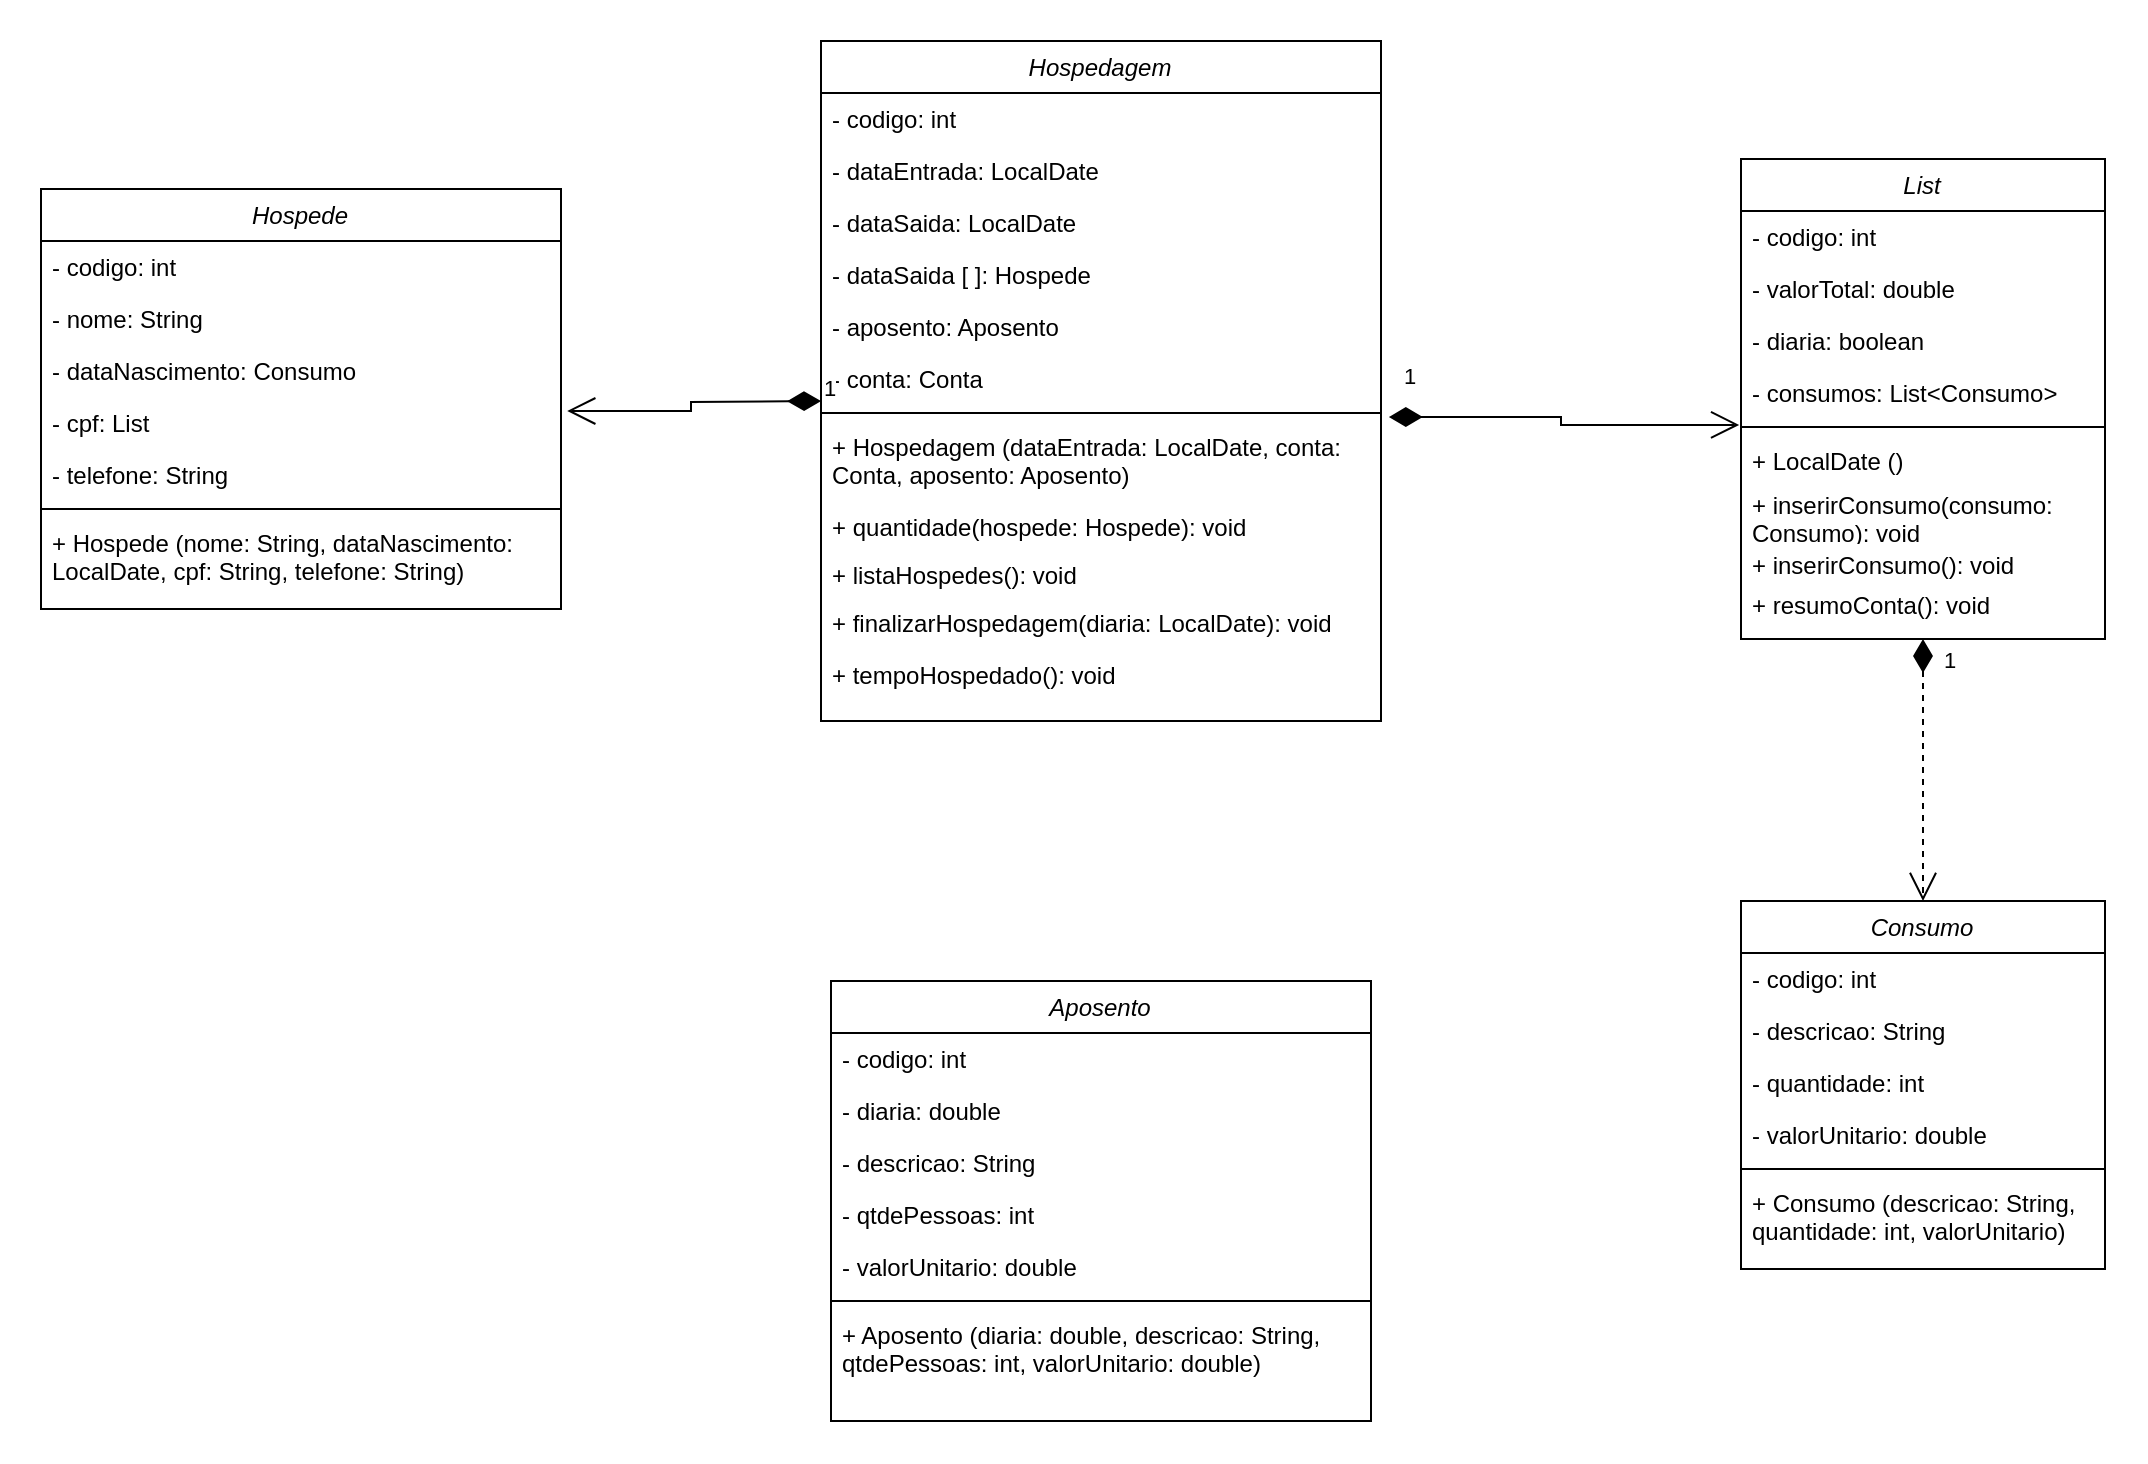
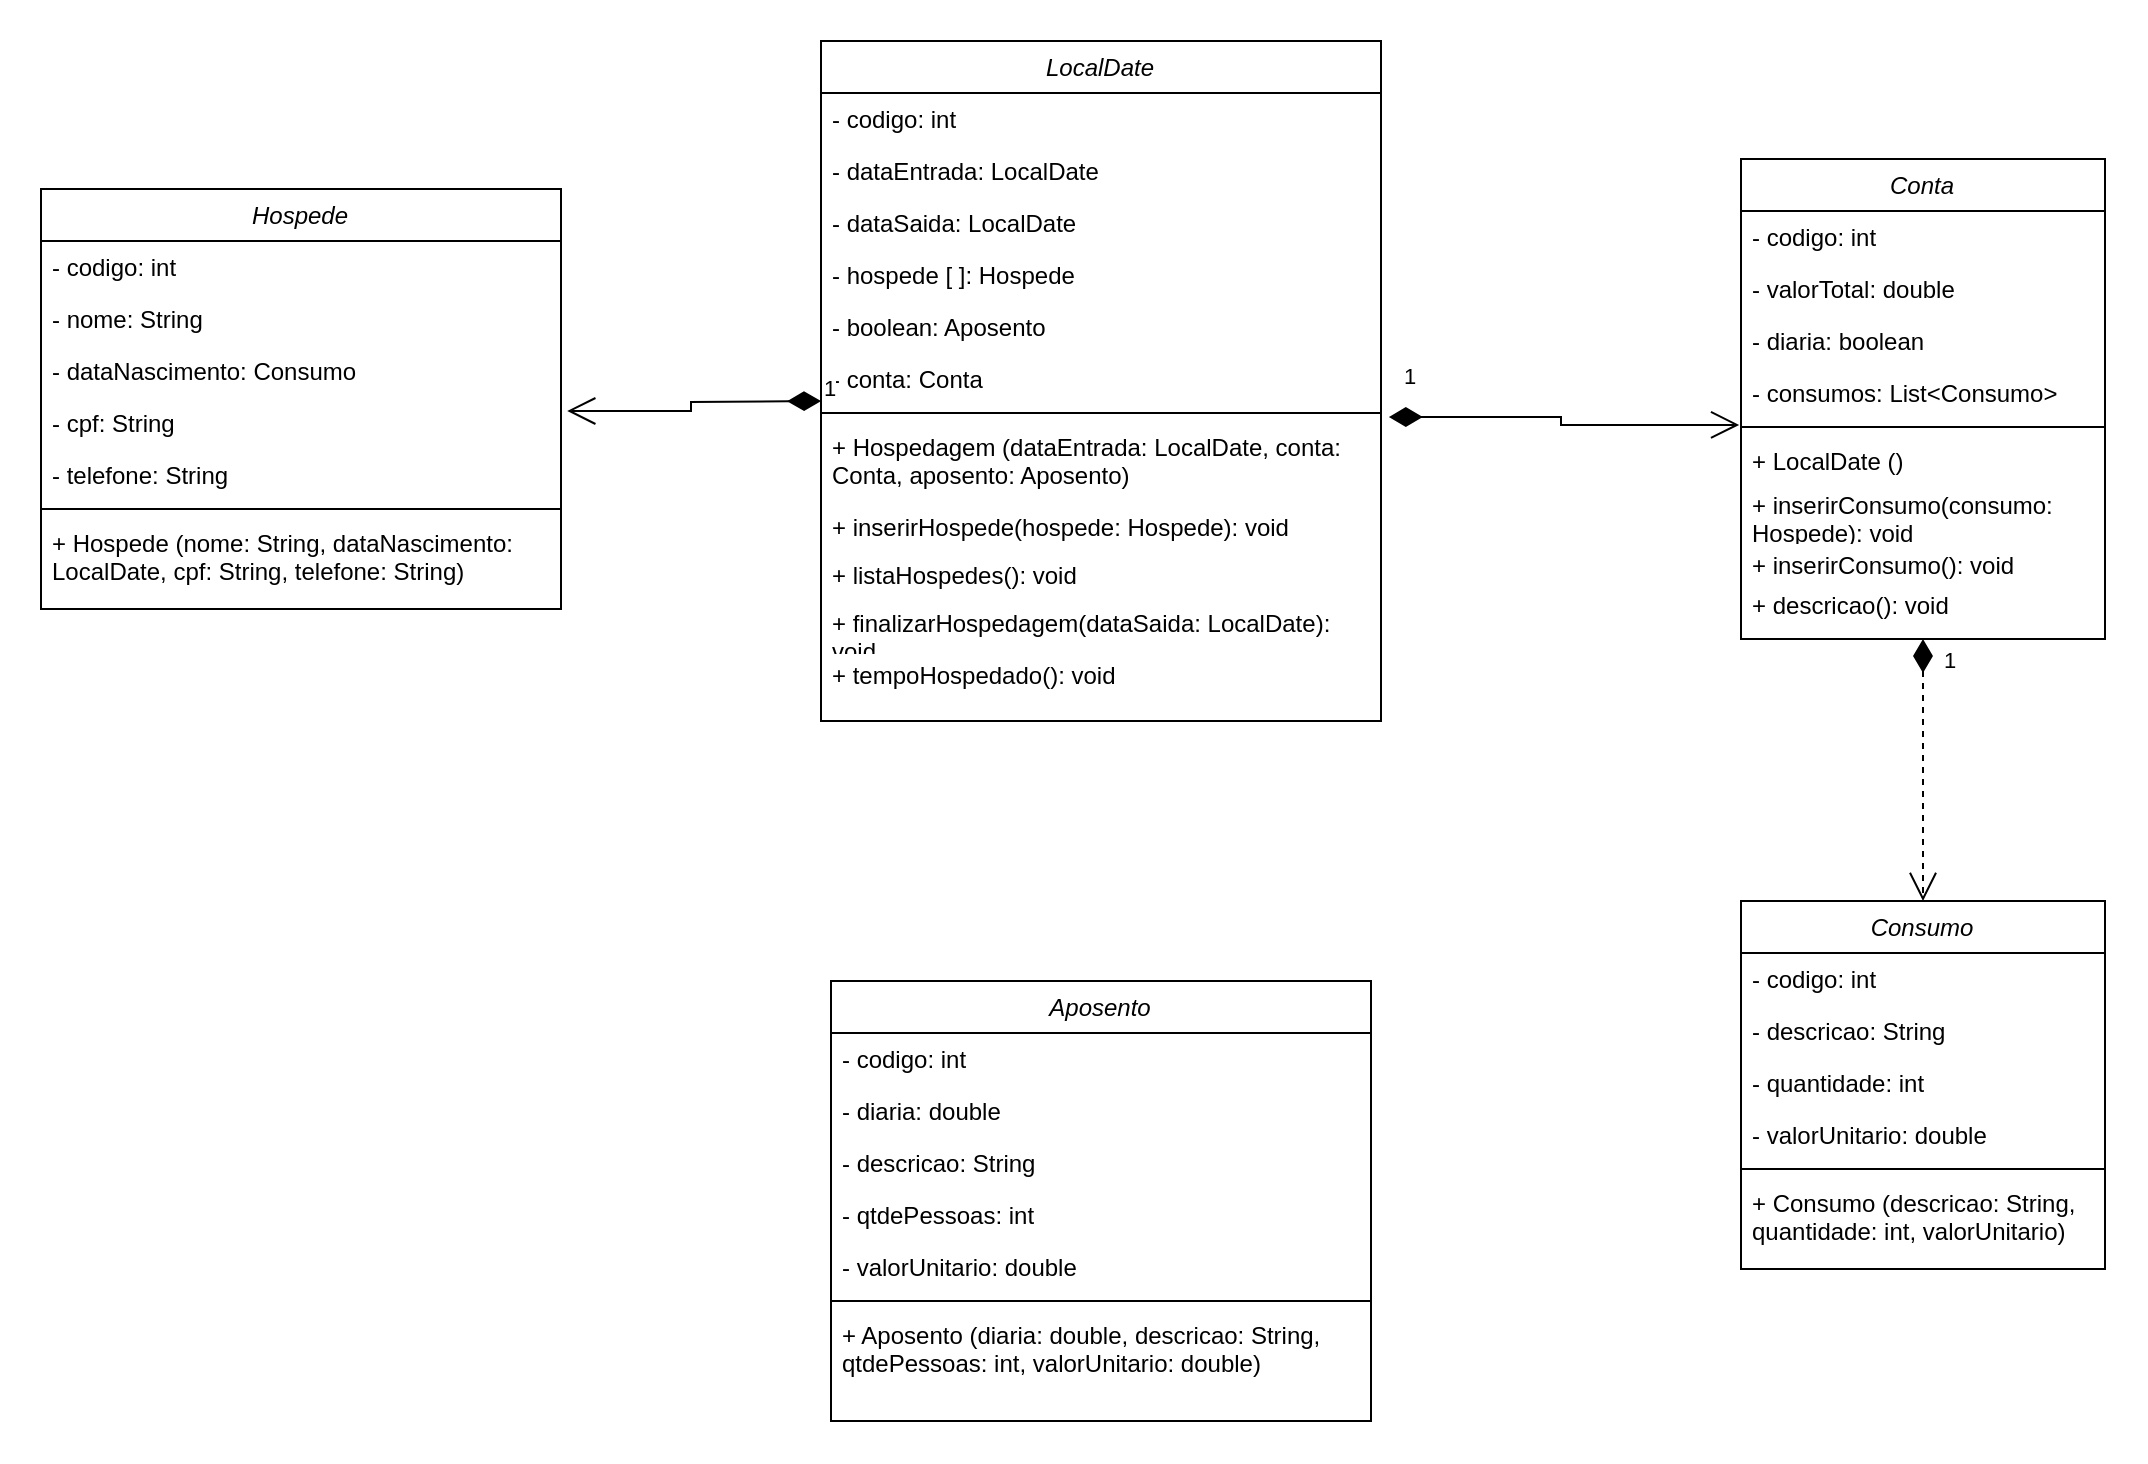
(1100, 68) -> (1100, 68)
(1922, 186) -> (1922, 186)
(975, 276) -> (964, 276)
(957, 328) -> (947, 328)
(113, 424) -> (127, 424)
(1925, 522) -> (1925, 522)
(1053, 529) -> (1077, 529)
(1882, 607) -> (1865, 607)
(1103, 640) -> (1103, 640)
